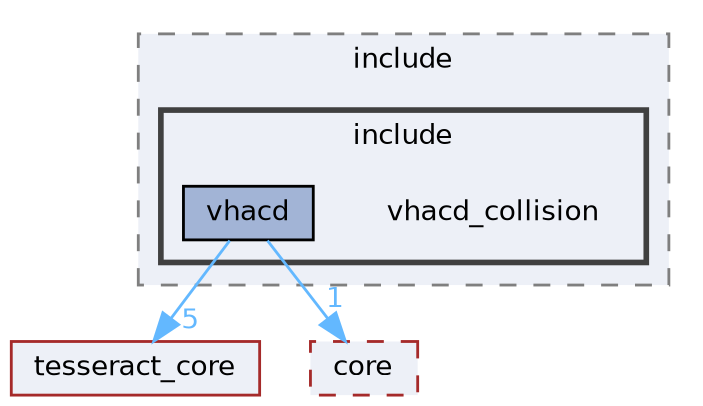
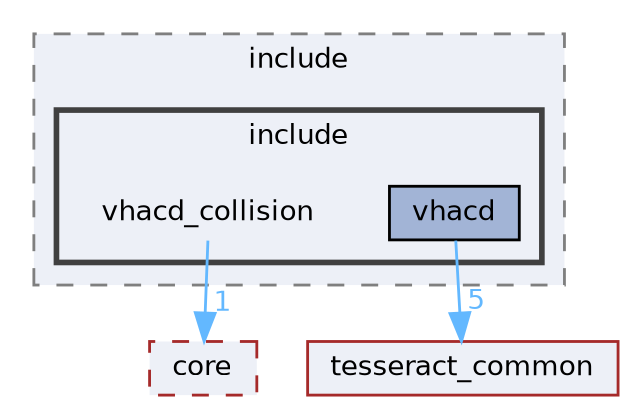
(298, 280) -> (207, 277)
(135, 368) -> (463, 368)
